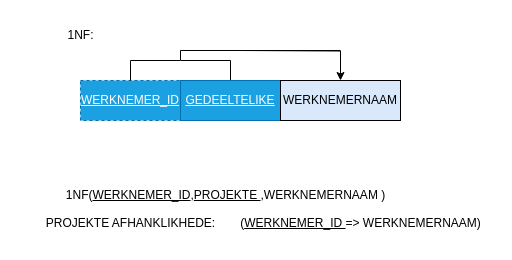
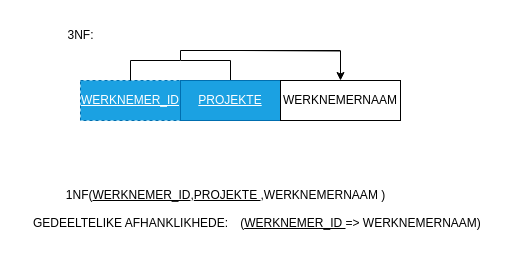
(81, 36) -> (81, 36)
(231, 101) -> (231, 101)
(341, 101) -> (341, 101)
(131, 224) -> (131, 224)
